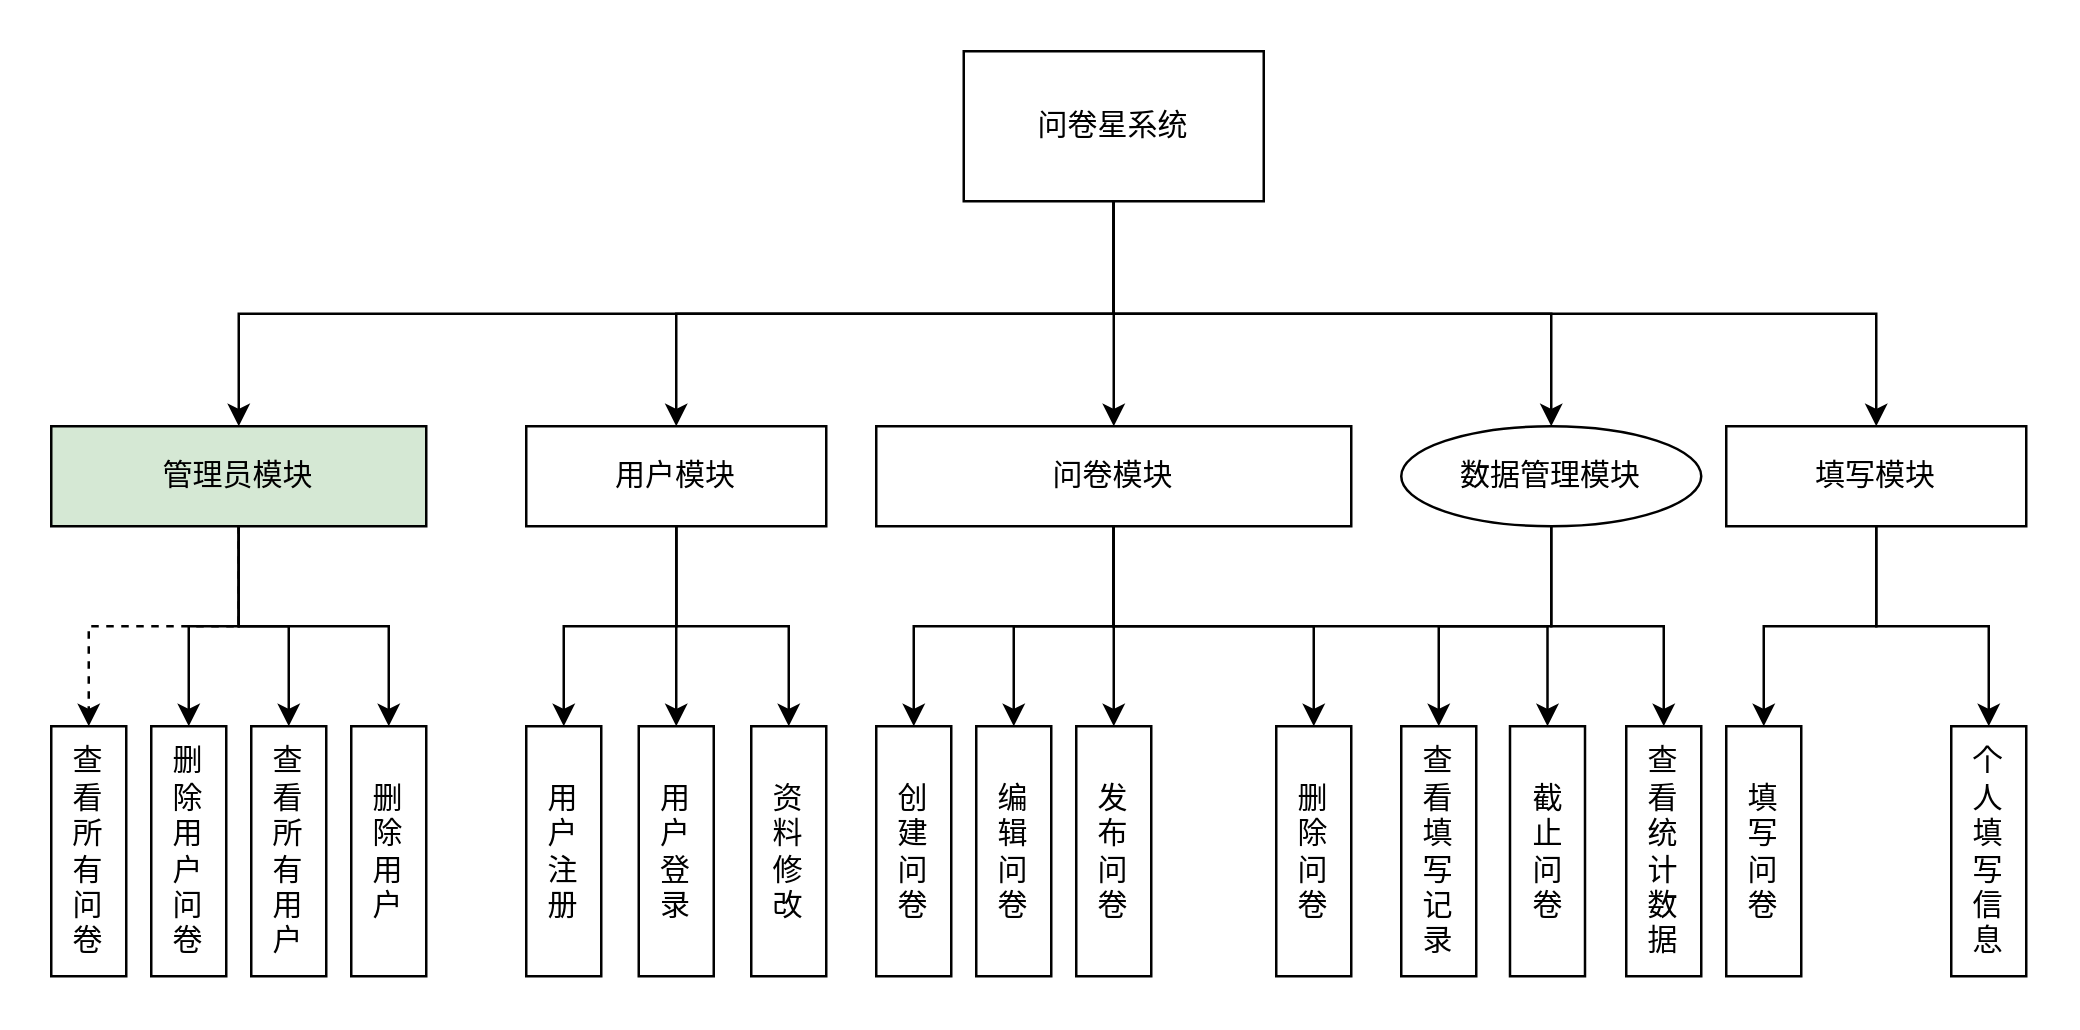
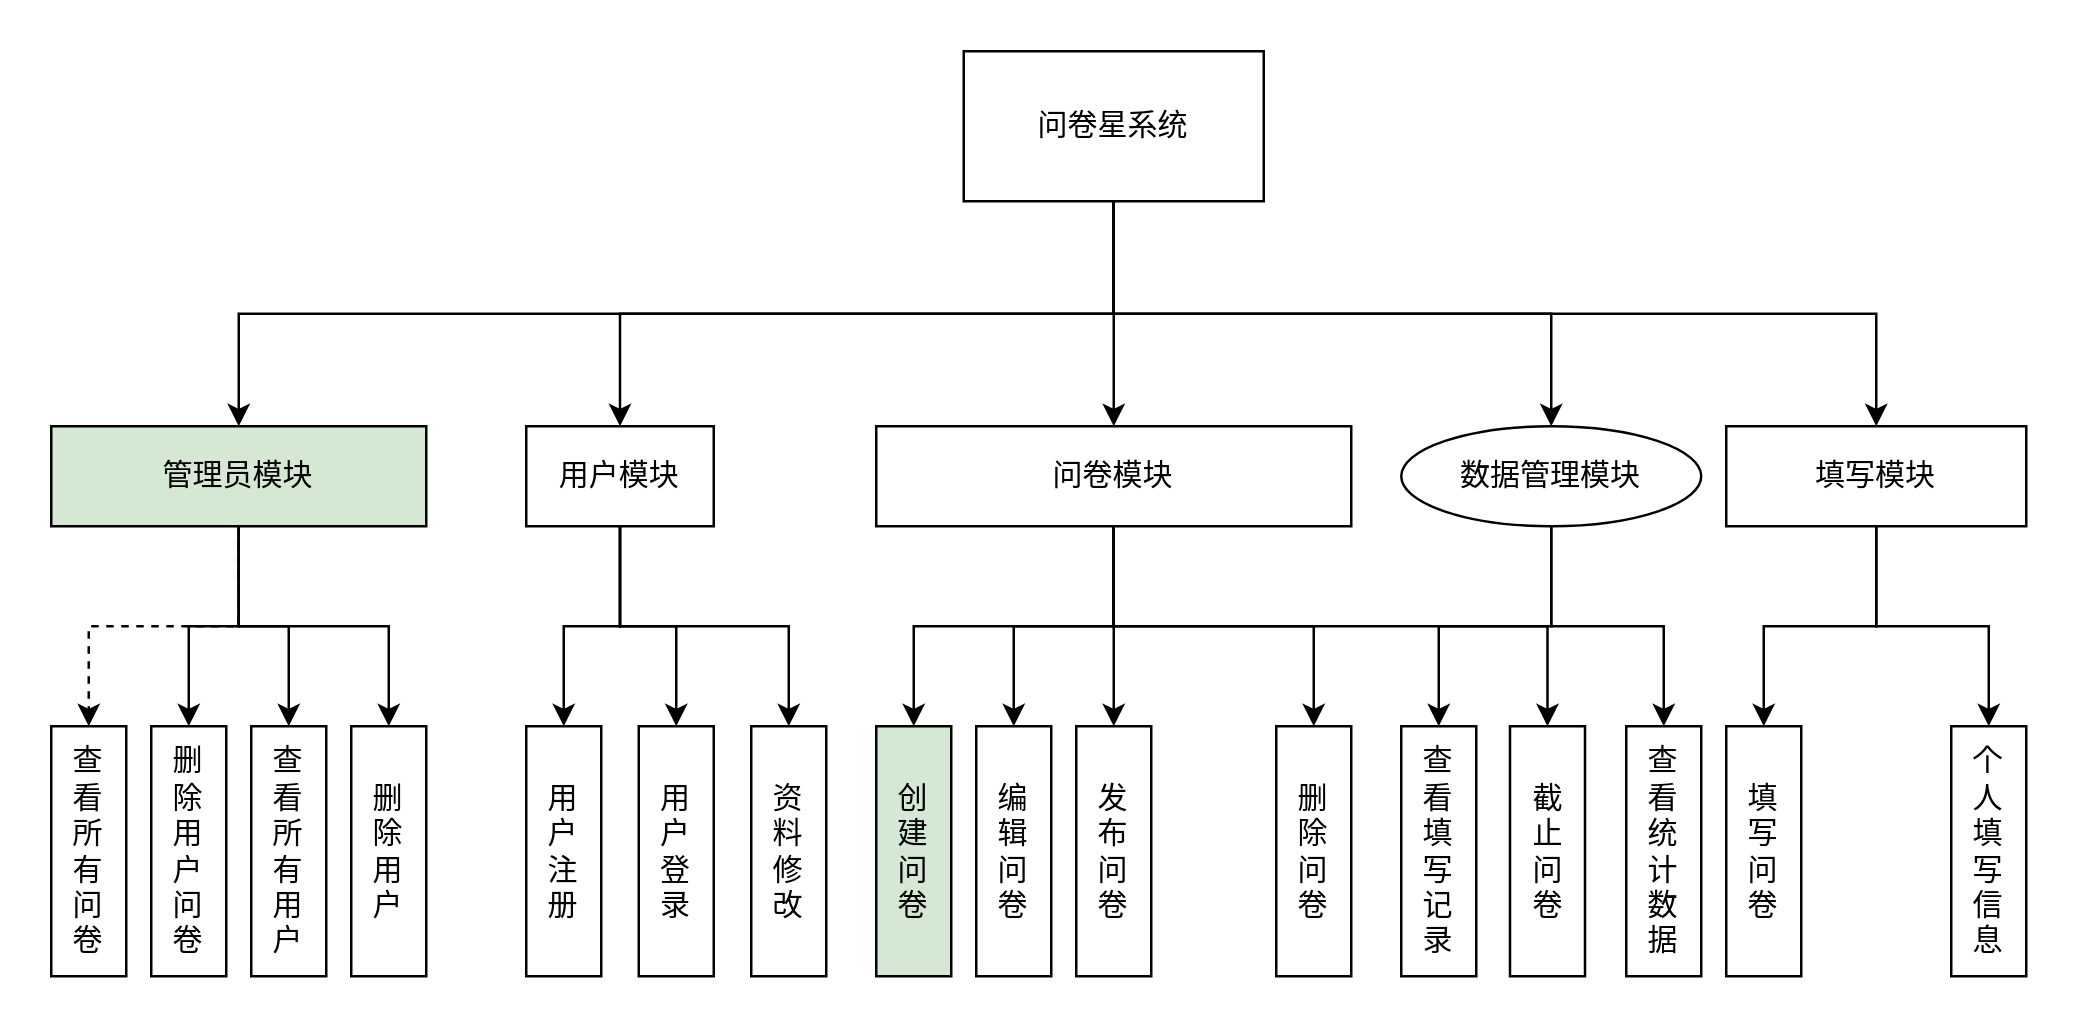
(676, 476) -> (620, 476)
(914, 851) -> (914, 851)
